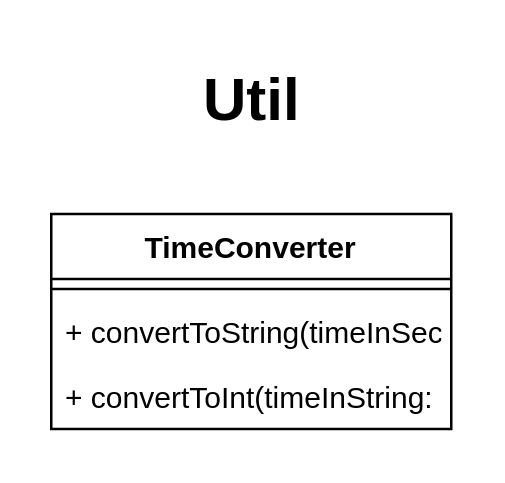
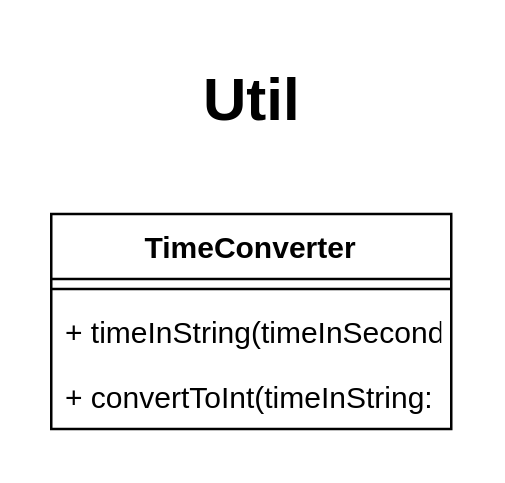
(408, 333) -> (379, 333)
(374, 398) -> (354, 398)
